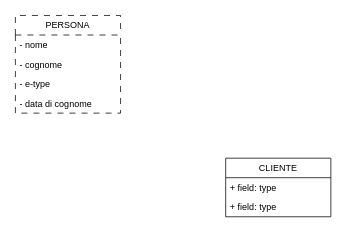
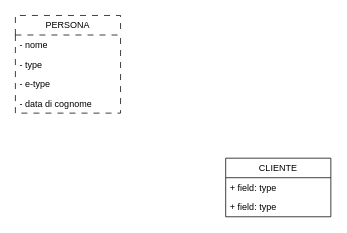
(41, 65) -> (34, 65)
